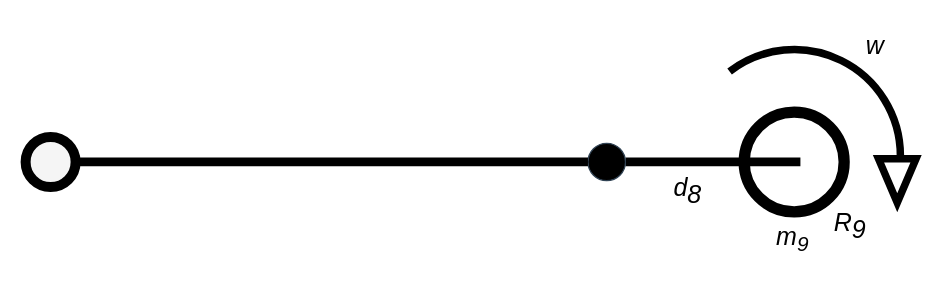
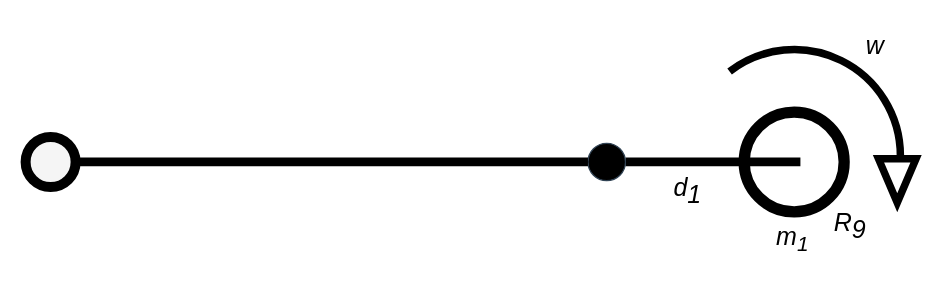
(688, 191) -> (688, 191)
(793, 239) -> (793, 239)
